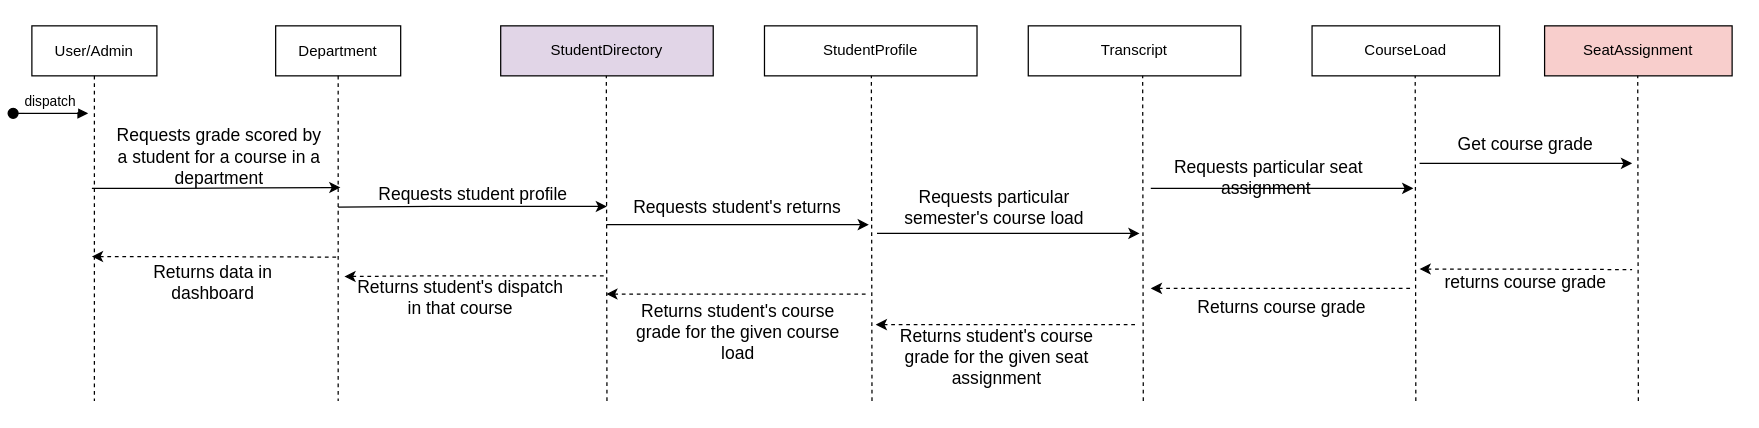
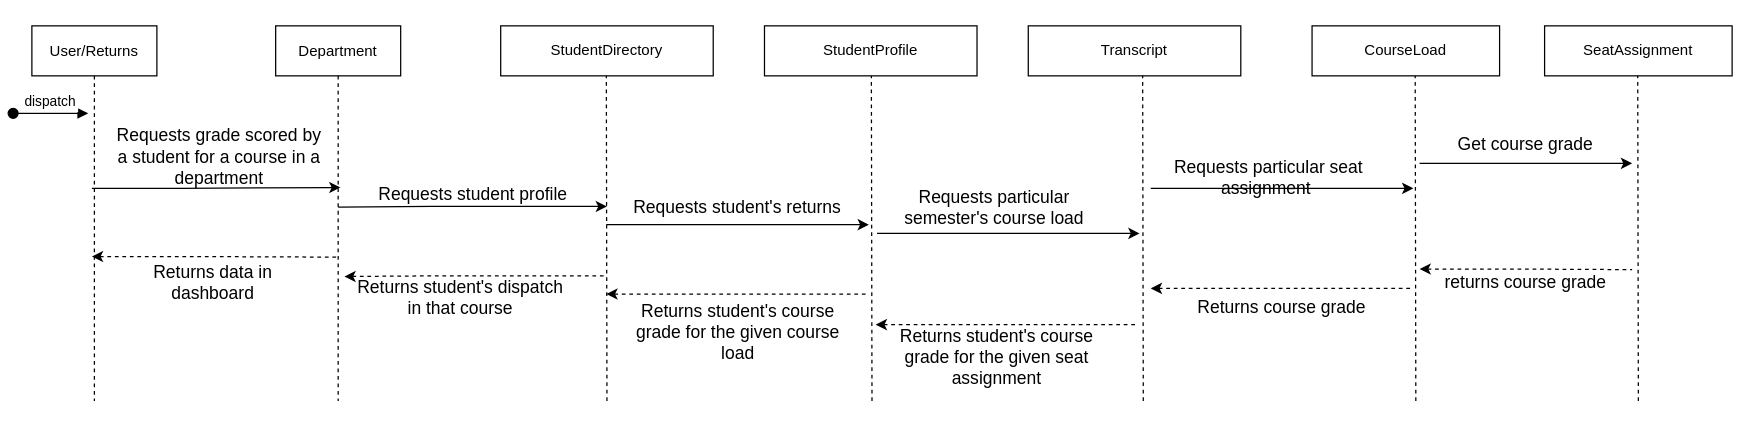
(94, 51) -> (94, 51)
(607, 51) -> (607, 51)
(1638, 51) -> (1638, 51)
